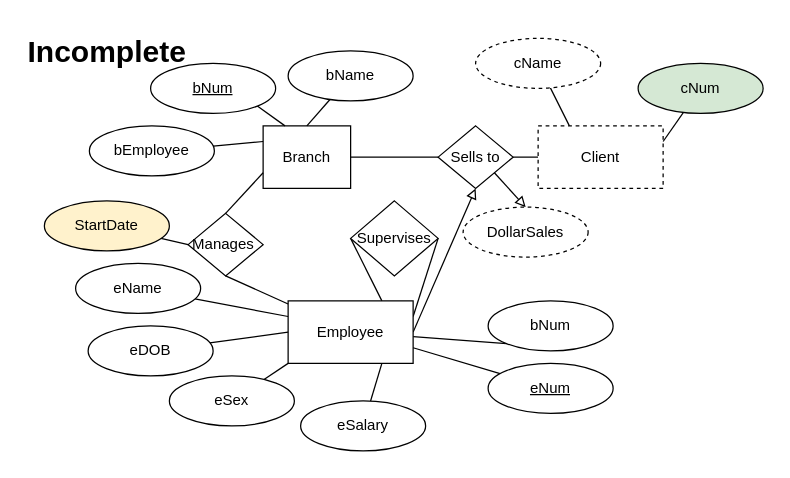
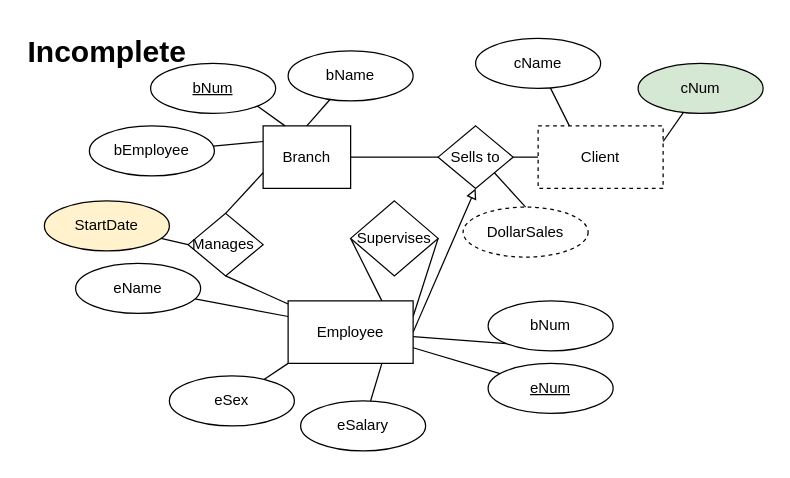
(538, 63) -> (538, 63)
(517, 198) -> (521, 202)
(248, 337) -> none
(151, 351) -> none
